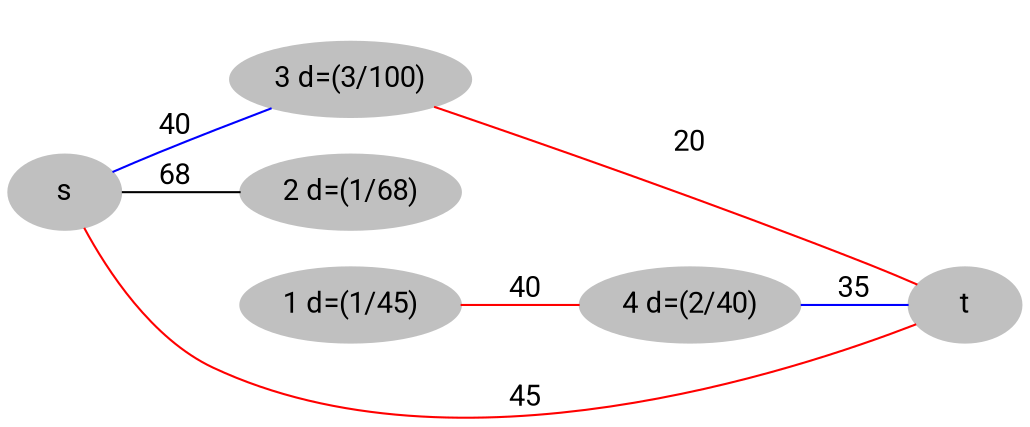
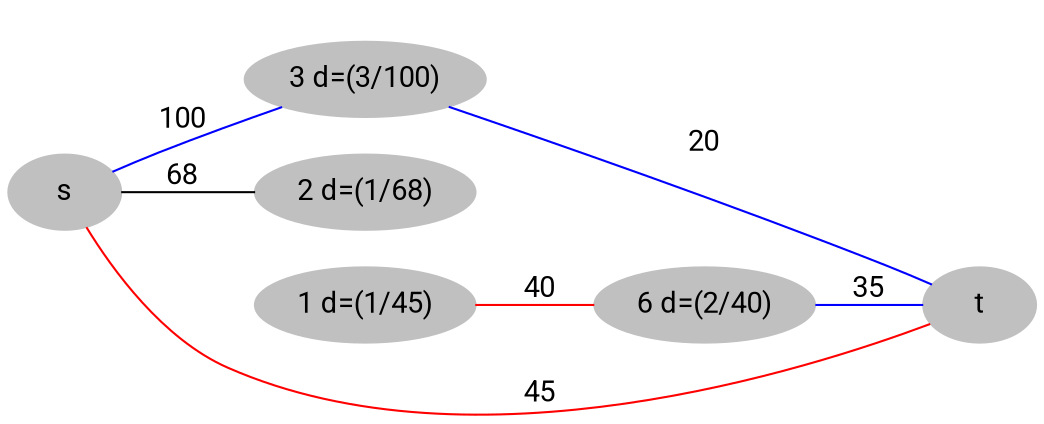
(175, 126) -> (183, 120)
(677, 192) -> (692, 192)
(690, 305) -> (705, 305)
